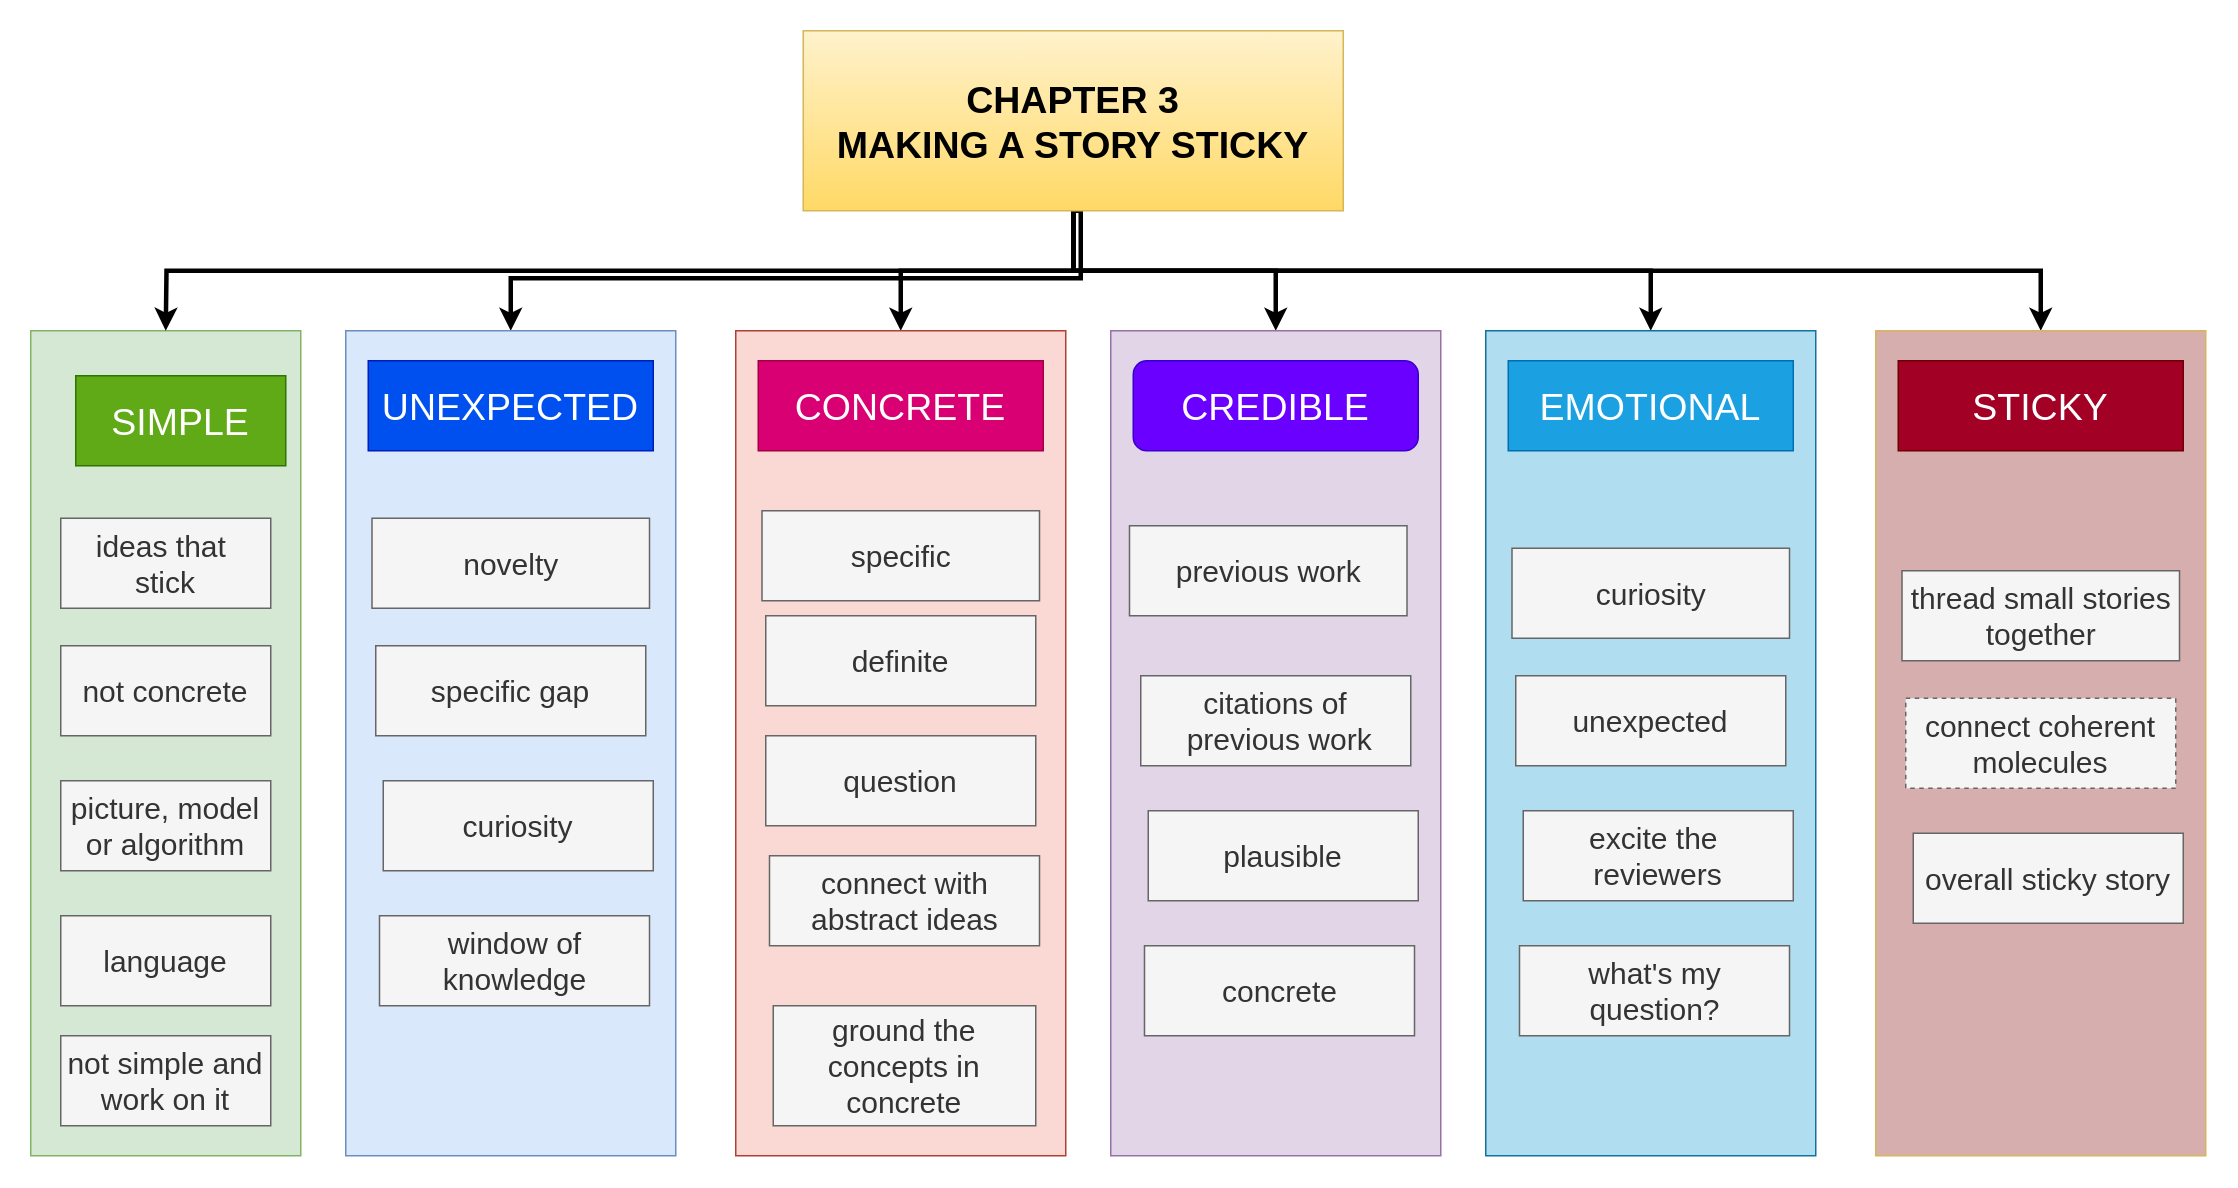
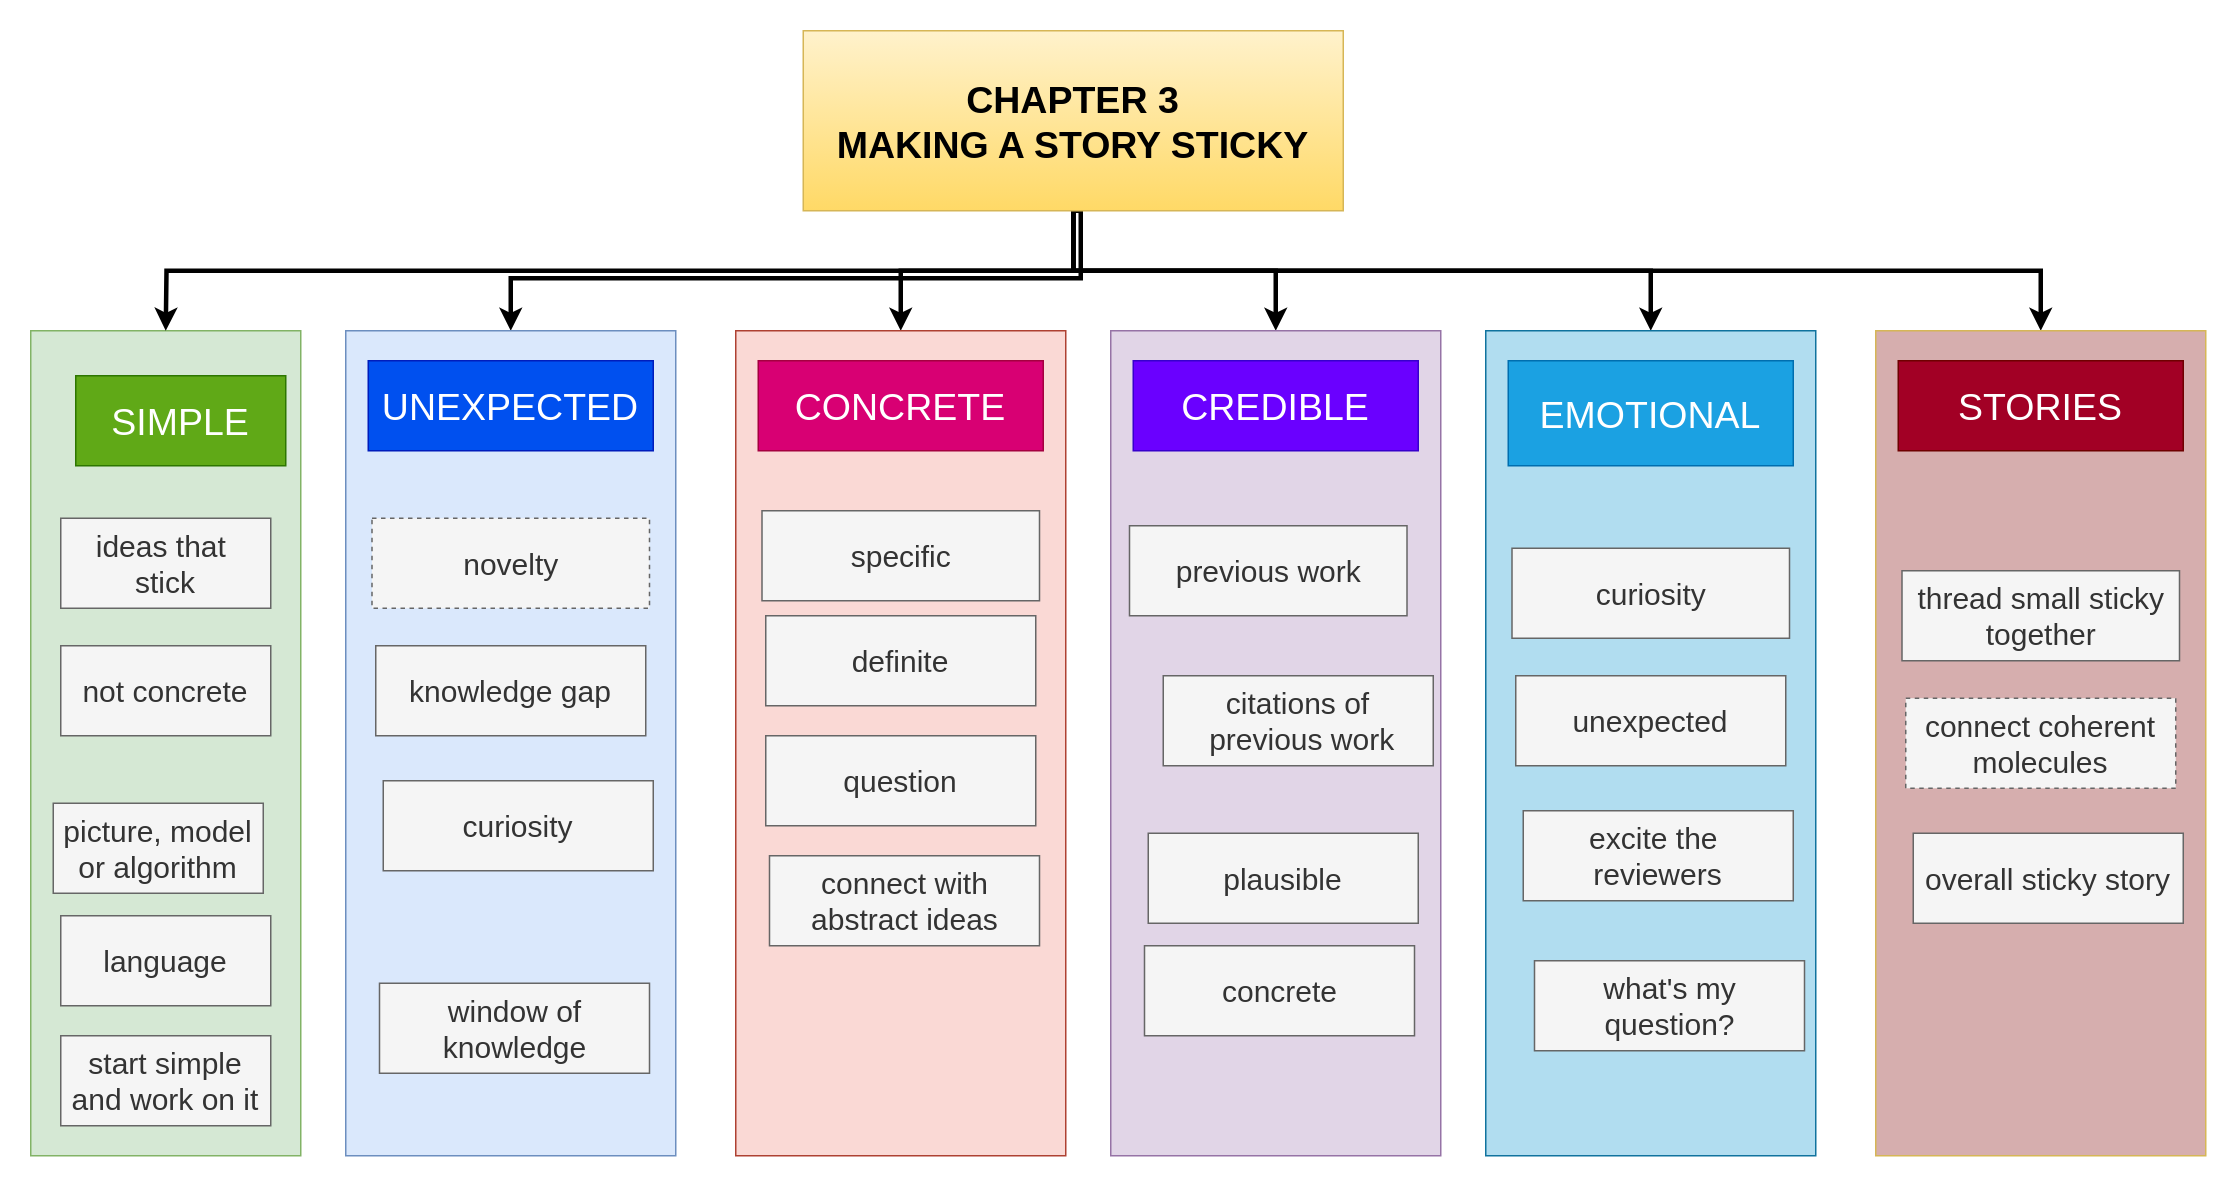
(1276, 406) -> (1276, 406)
(1651, 406) -> (1651, 413)
(2041, 406) -> (2041, 406)
(511, 563) -> (511, 563)
(2042, 616) -> (2042, 616)
(511, 691) -> (511, 691)
(1276, 721) -> (1298, 721)
(166, 826) -> (158, 848)
(1283, 856) -> (1283, 878)
(515, 961) -> (515, 1028)
(1655, 991) -> (1670, 1006)
(905, 1066) -> none
(166, 1081) -> (166, 1081)
